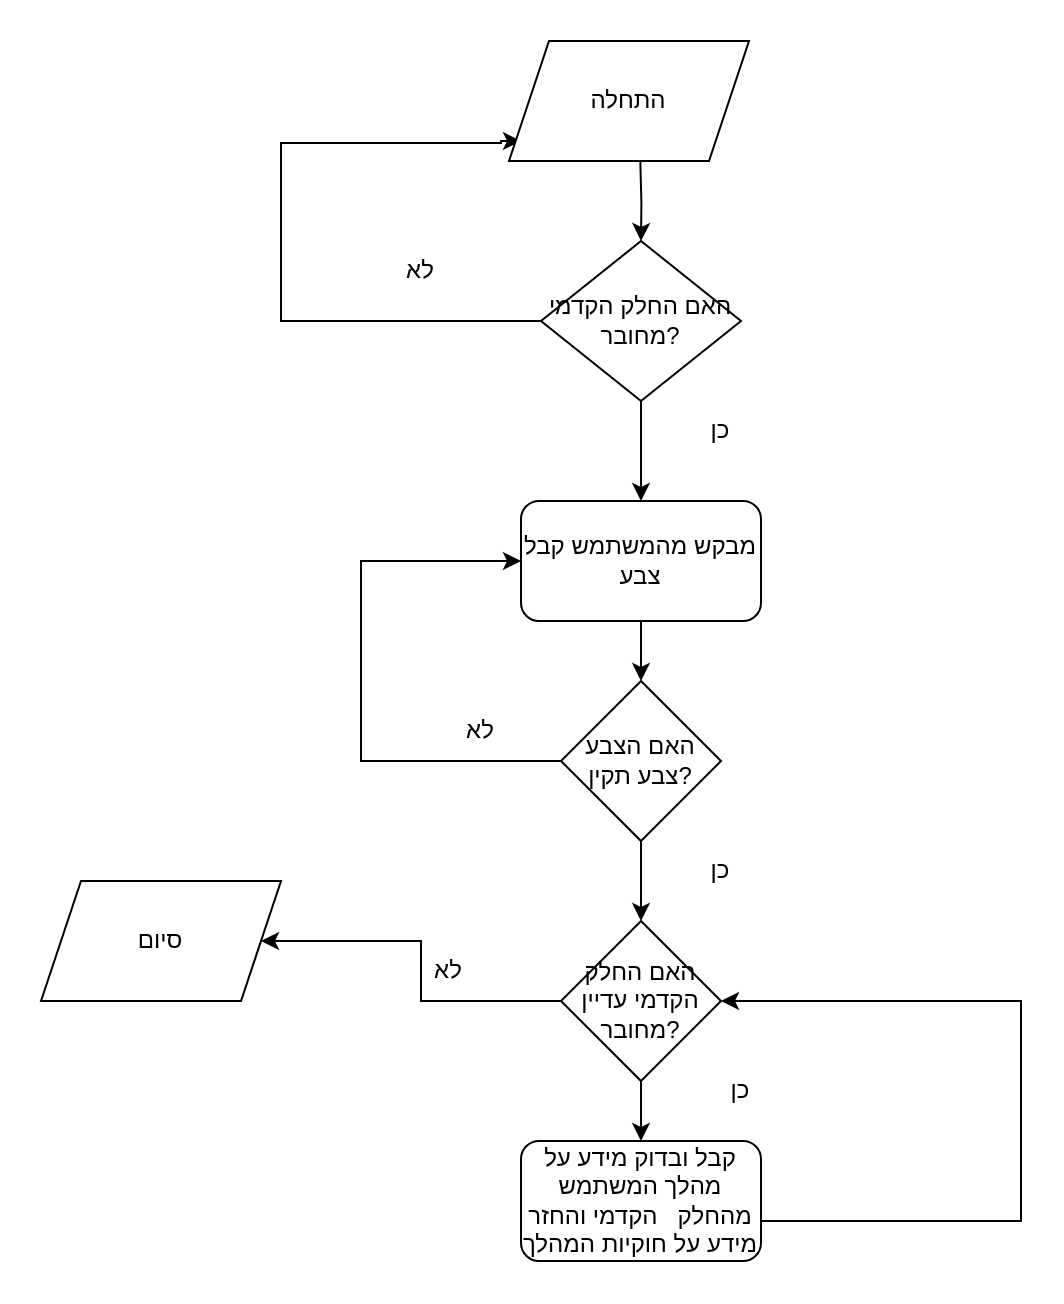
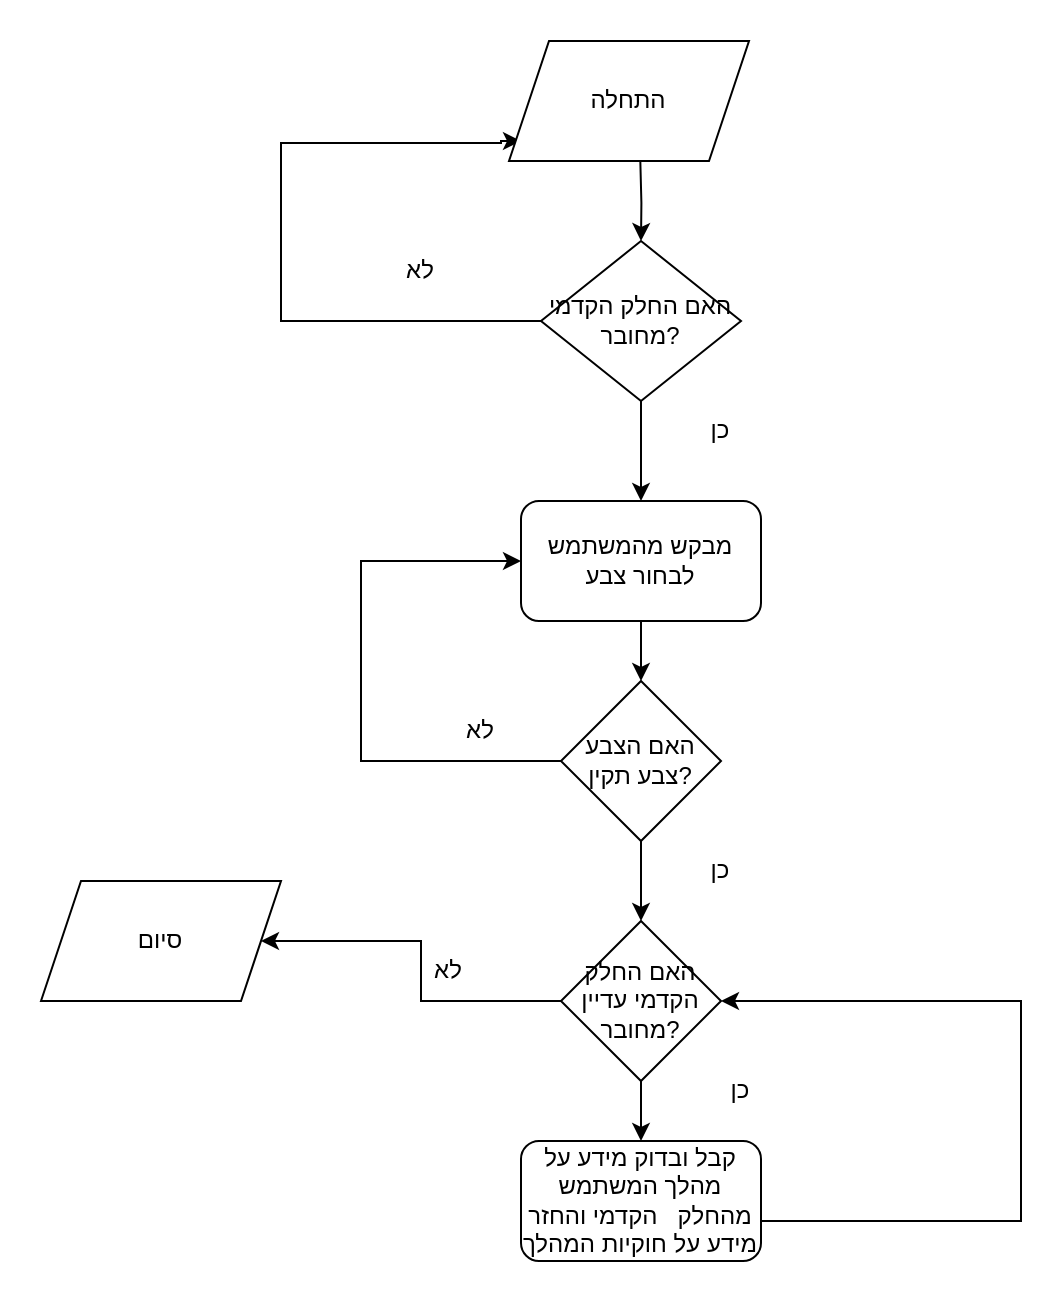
(641, 561) -> (641, 561)
